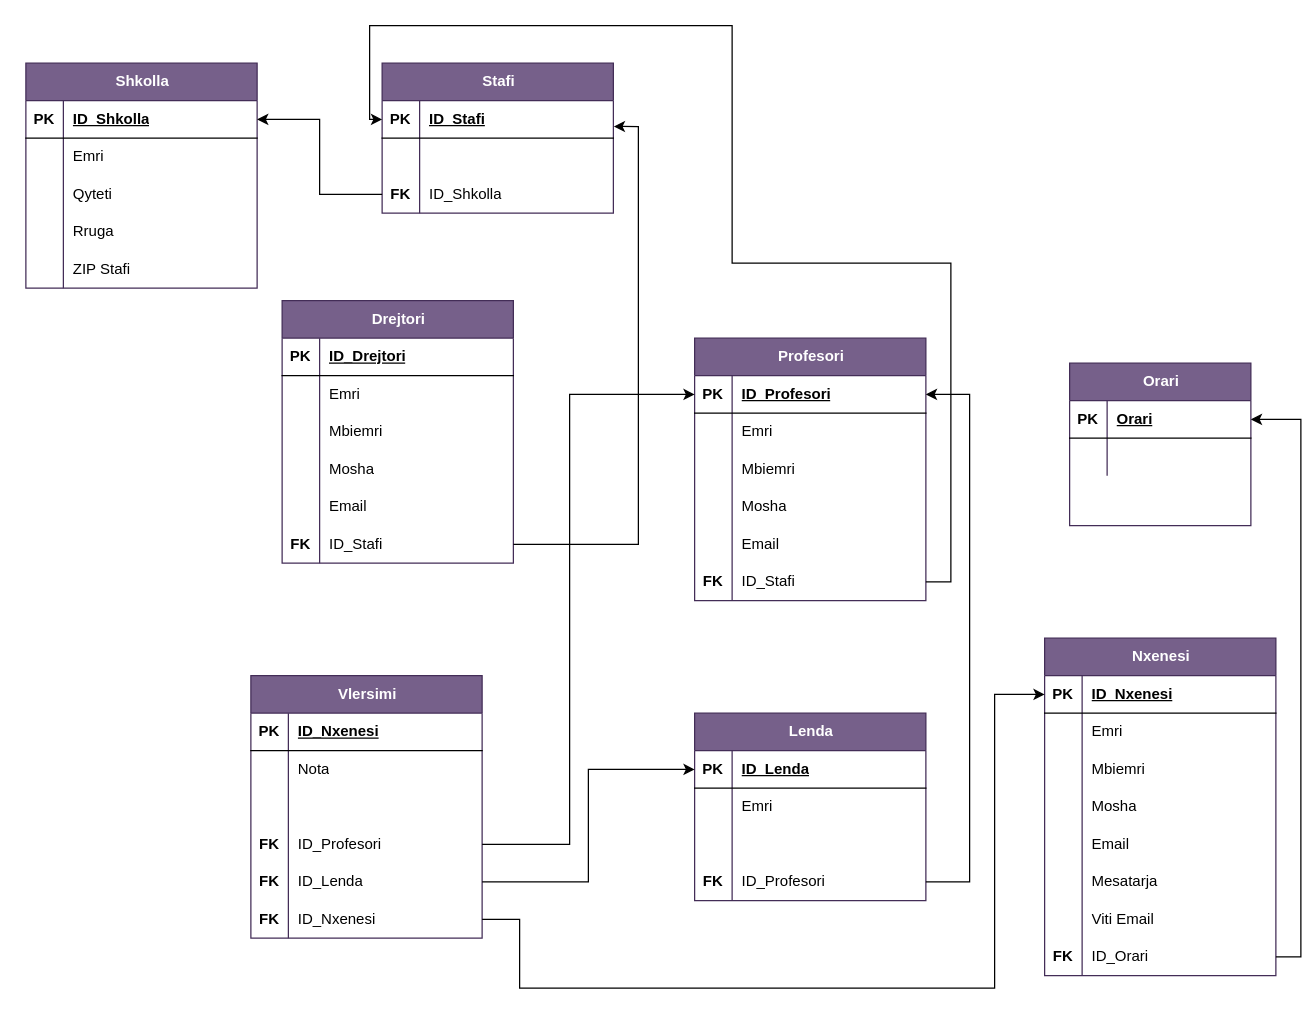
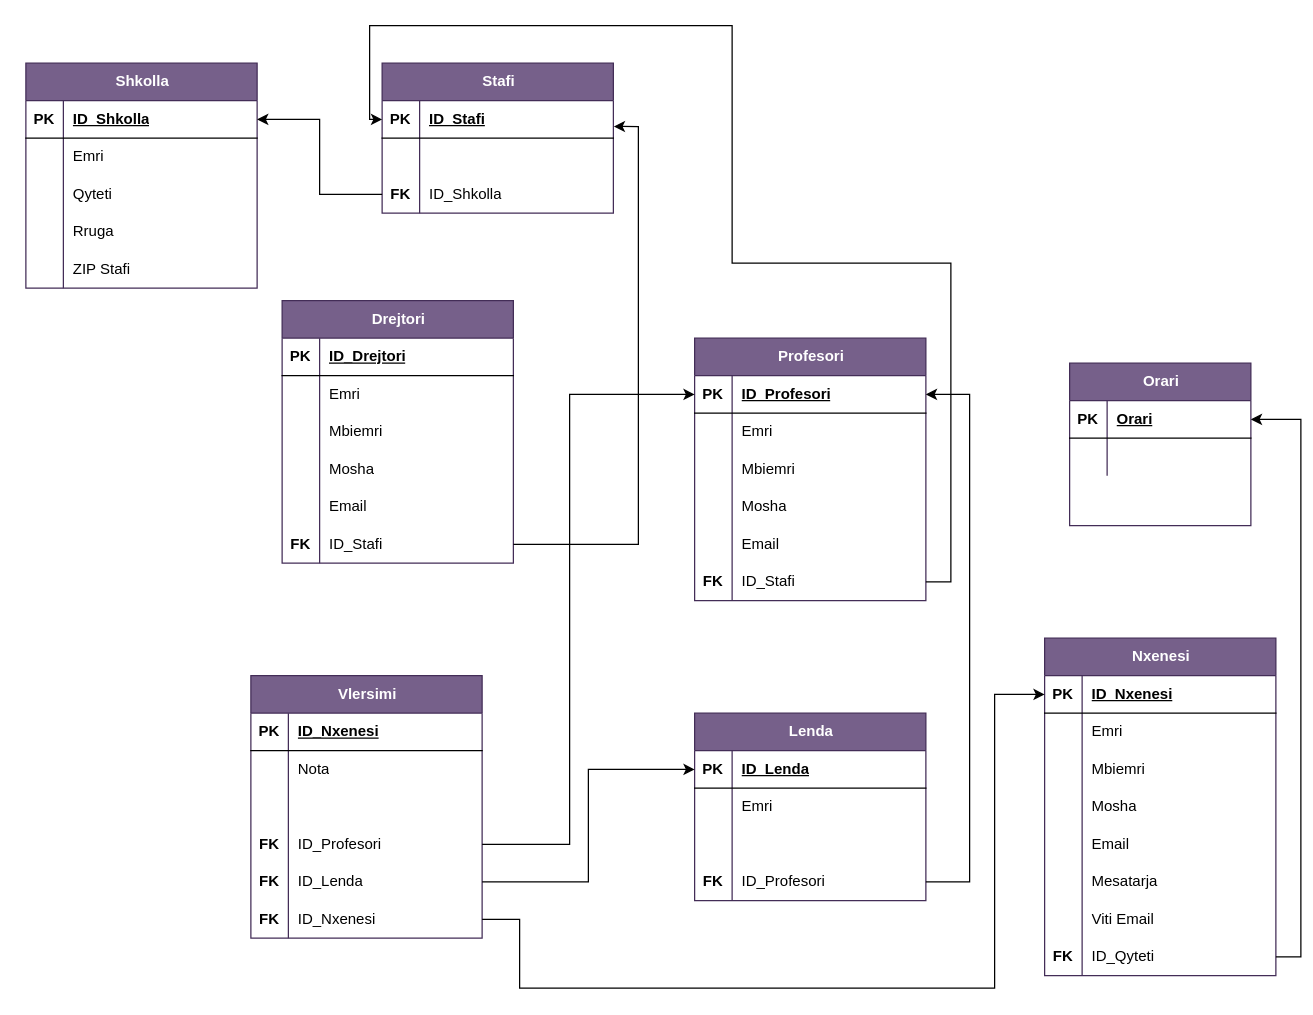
(1124, 957) -> (1128, 957)
